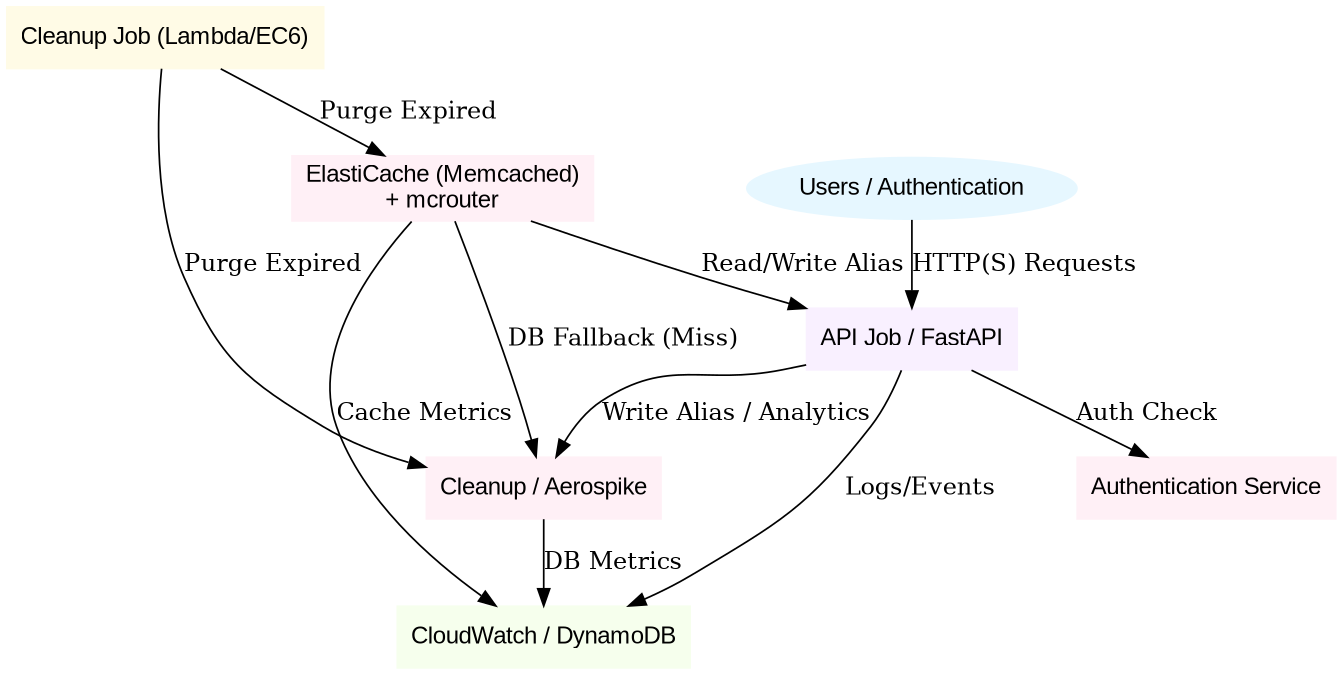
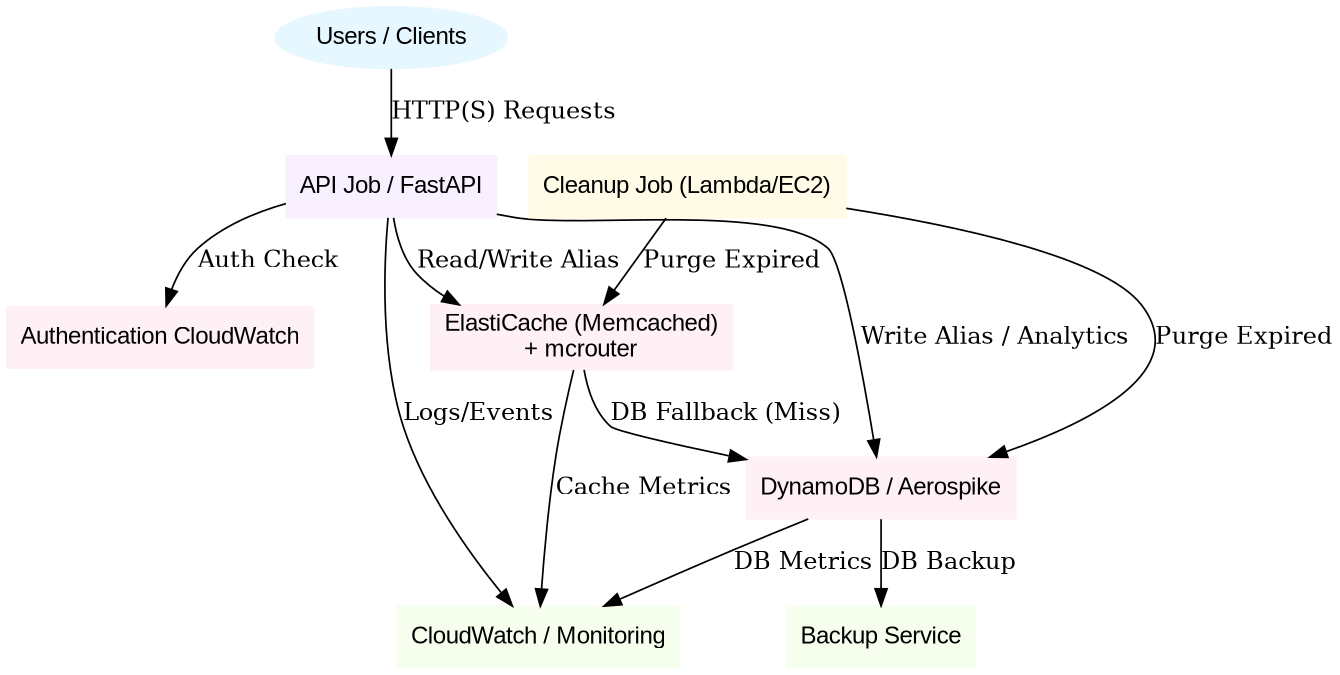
(165, 38) -> (688, 187)
(912, 188) -> (391, 38)
(659, 264) -> (409, 263)
(544, 488) -> (881, 488)
(1206, 488) -> (160, 337)
(544, 637) -> (539, 637)
none -> (881, 637)
